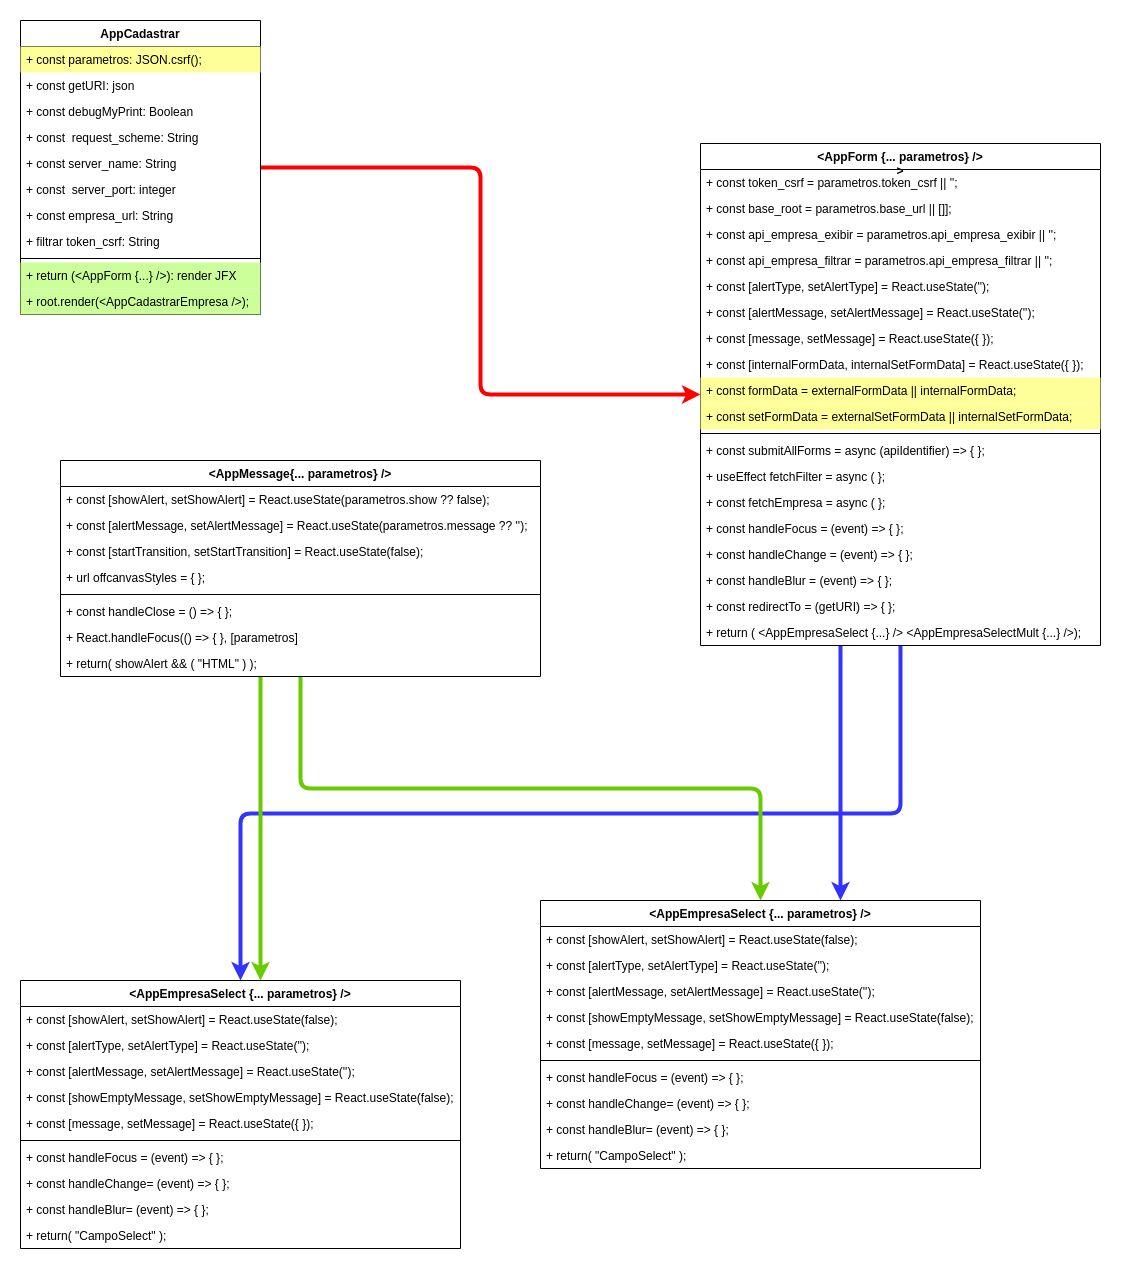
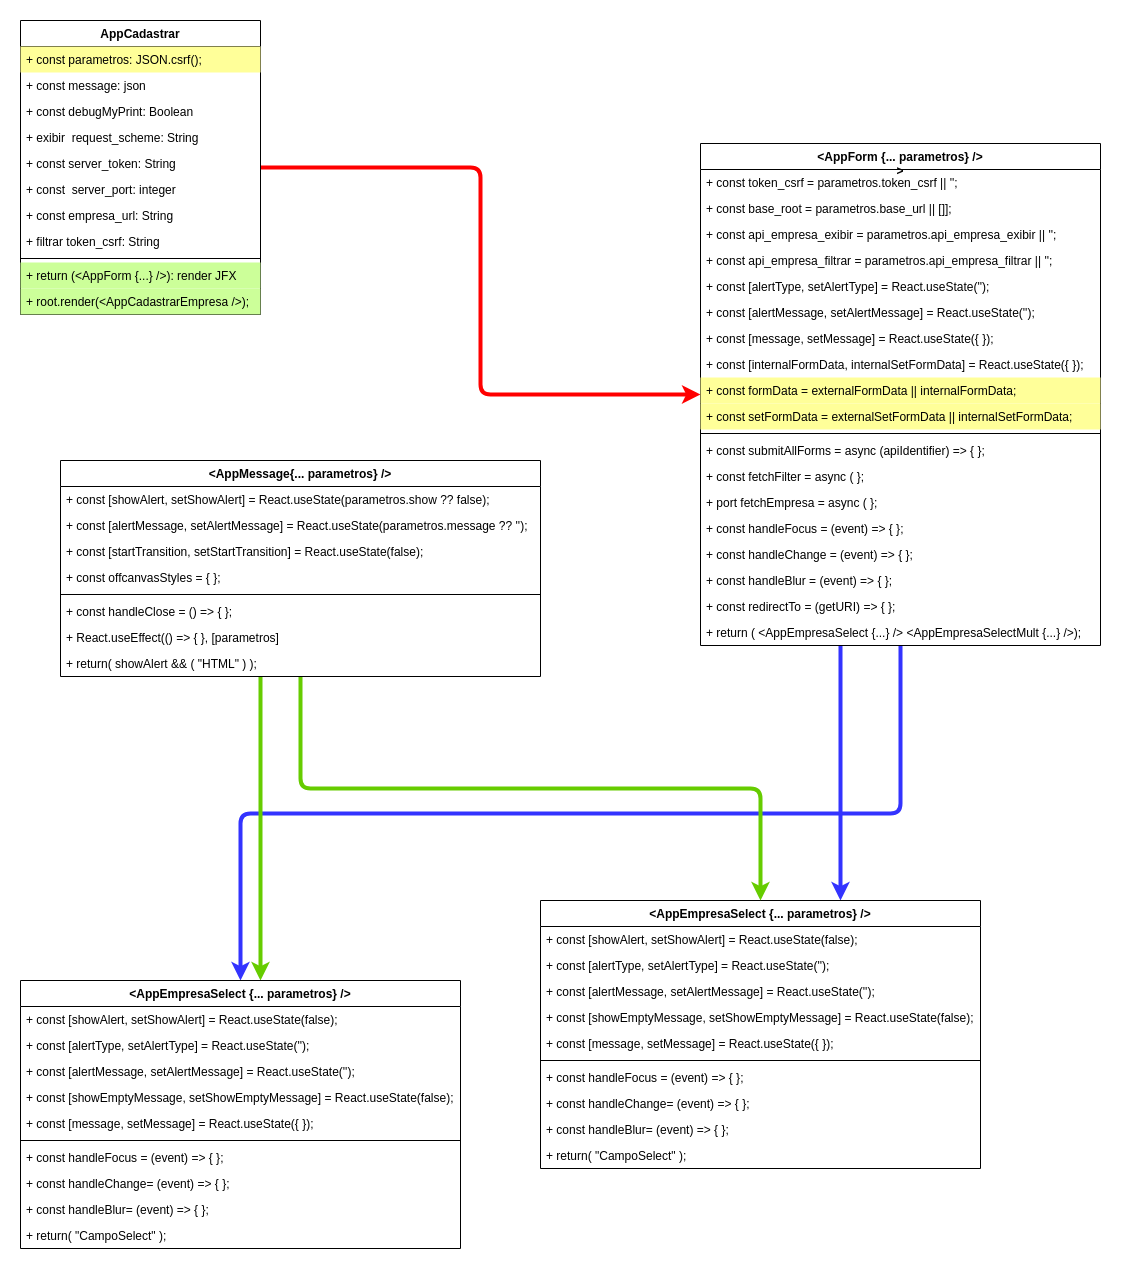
(90, 86) -> (93, 86)
(125, 138) -> (126, 138)
(110, 164) -> (114, 164)
(816, 477) -> (803, 477)
(809, 503) -> (806, 503)
(149, 578) -> (157, 578)
(201, 638) -> (196, 638)
